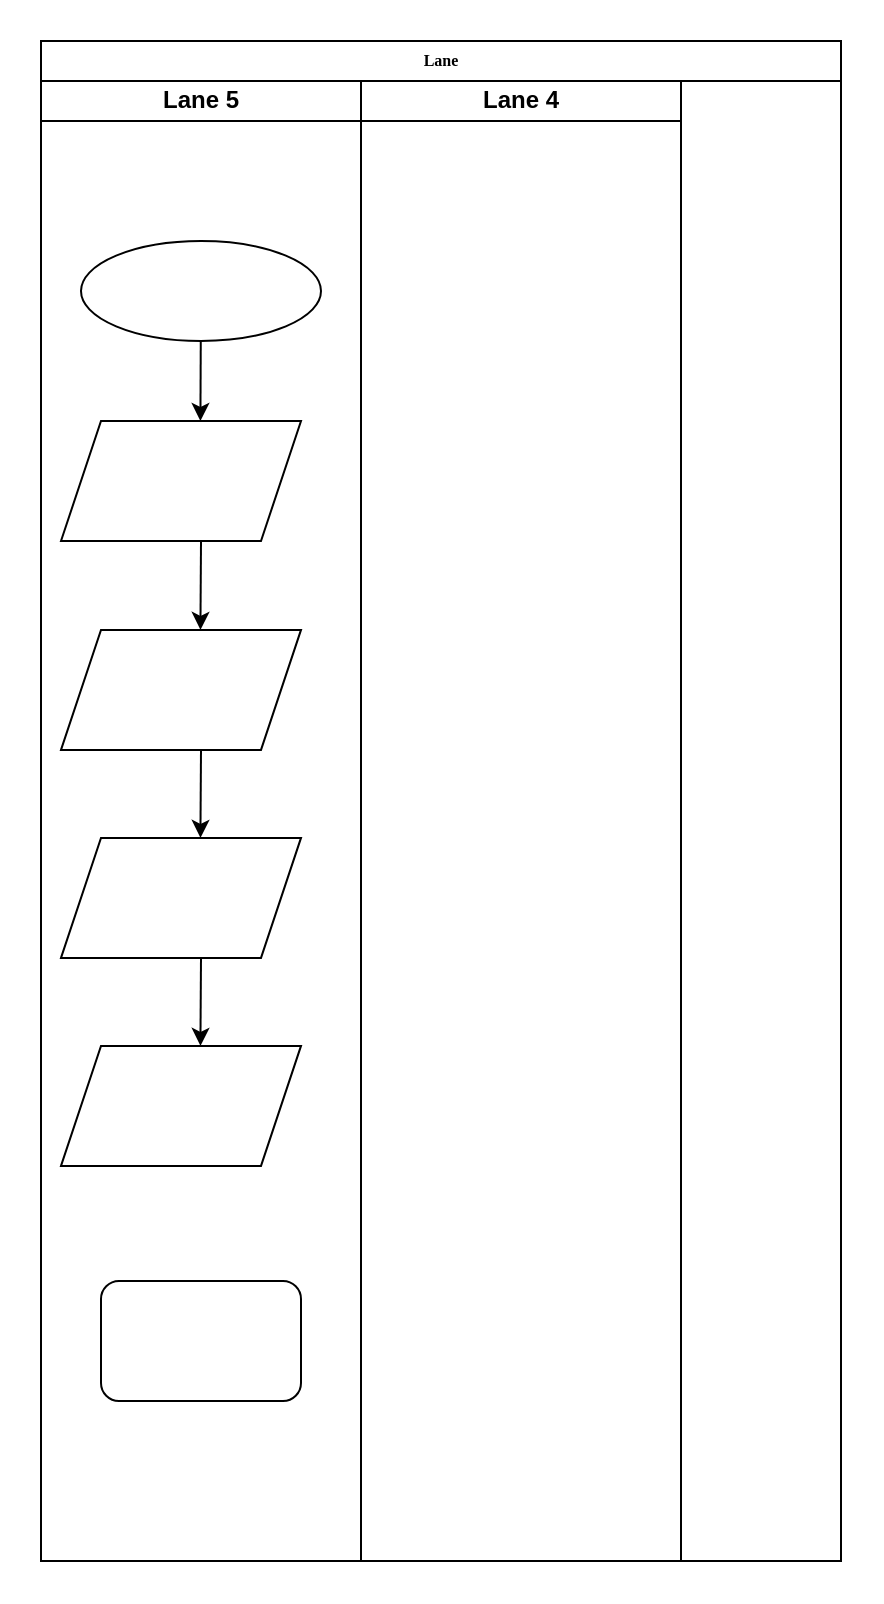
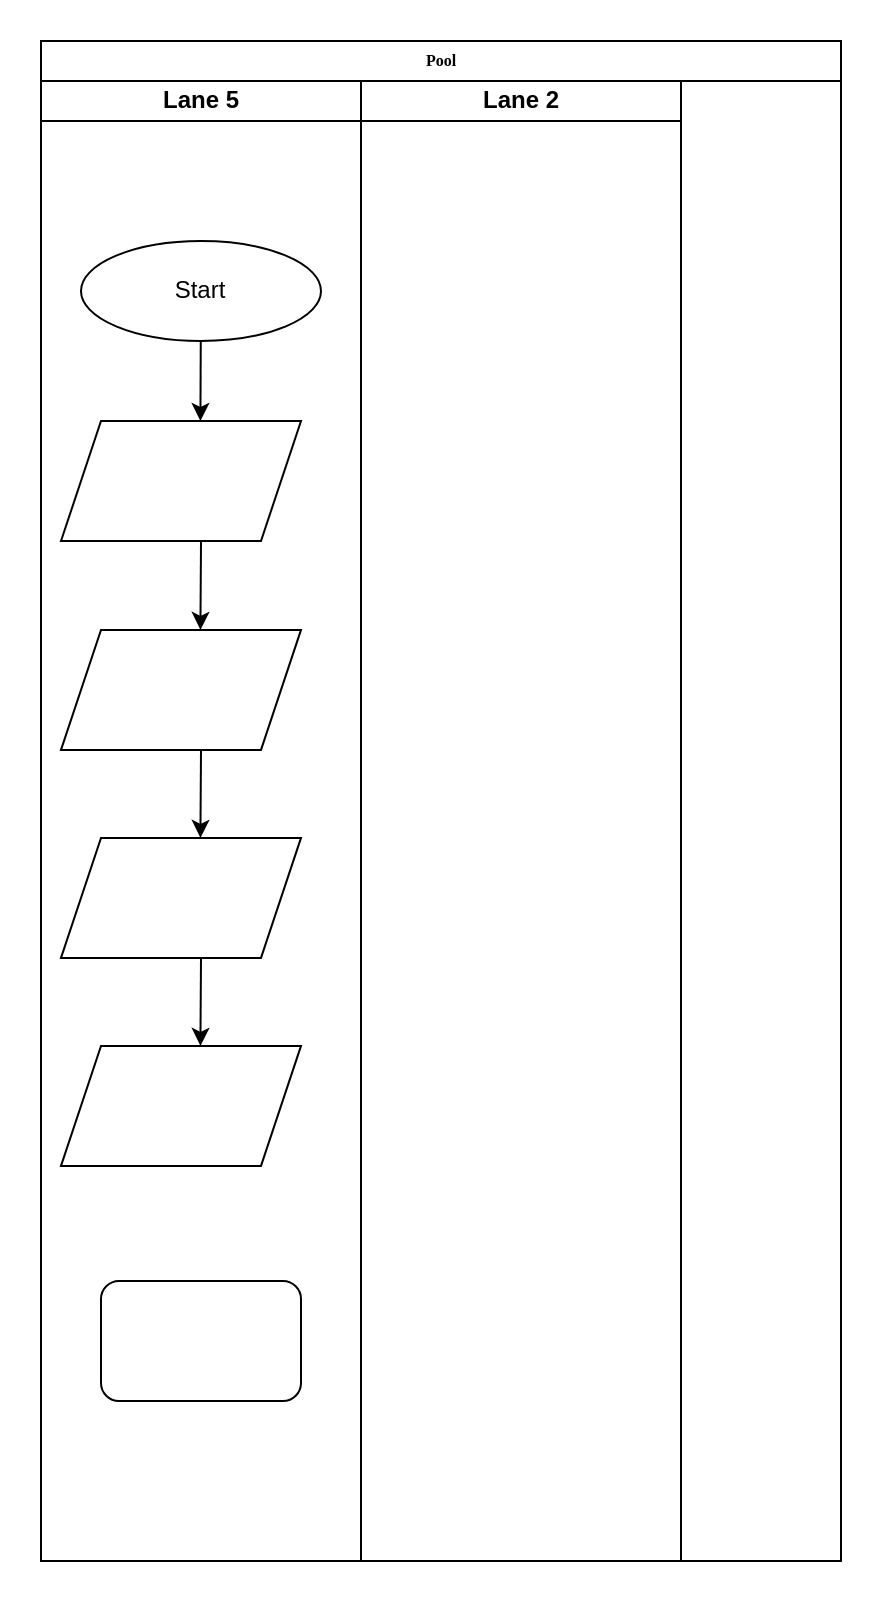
(442, 61) -> (442, 61)
(522, 101) -> (522, 101)
none -> (201, 291)
